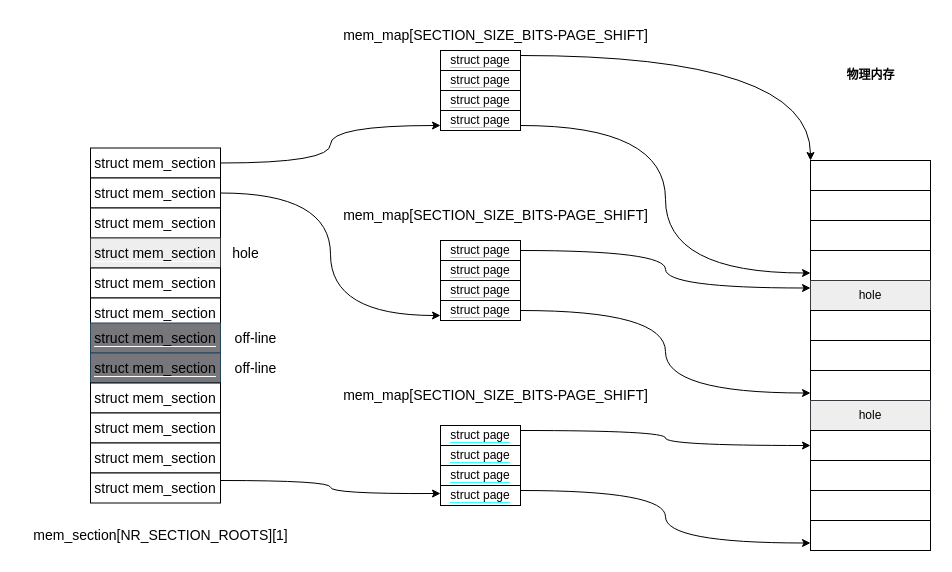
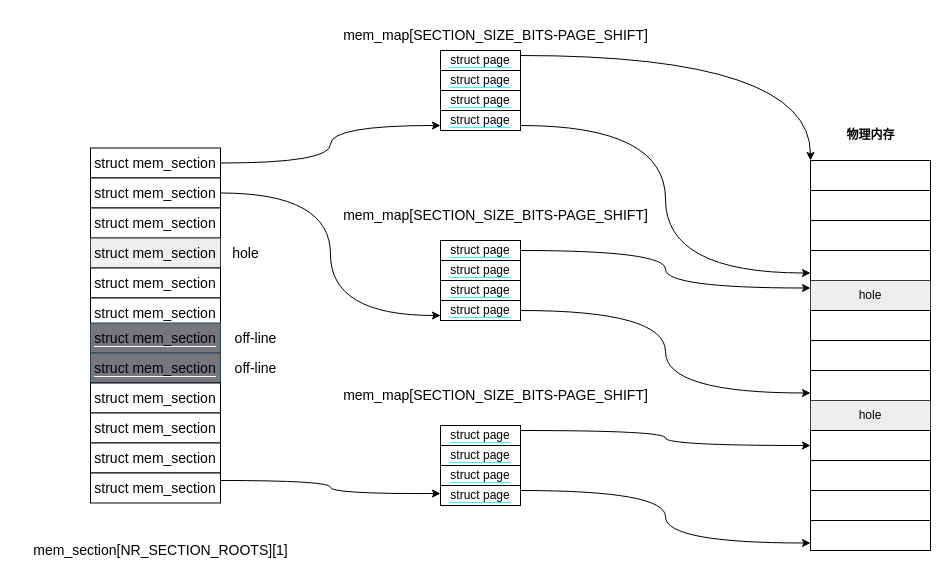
(871, 76) -> (871, 136)
(161, 536) -> (161, 551)
